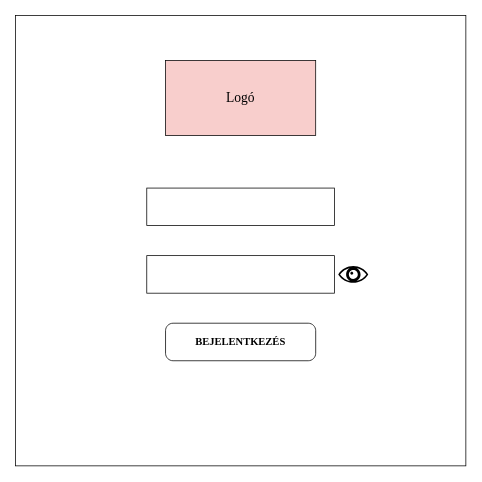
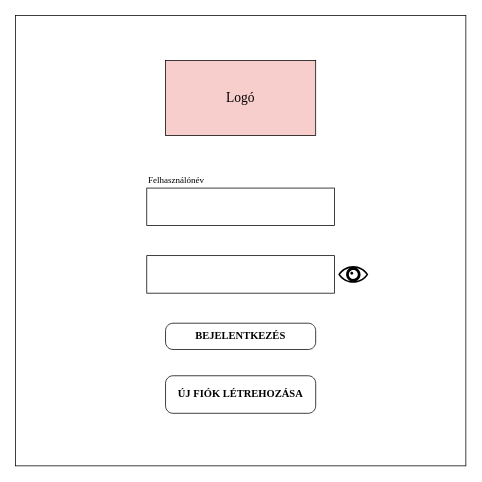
none -> (186, 180)
(240, 342) -> (240, 336)
none -> (240, 394)
